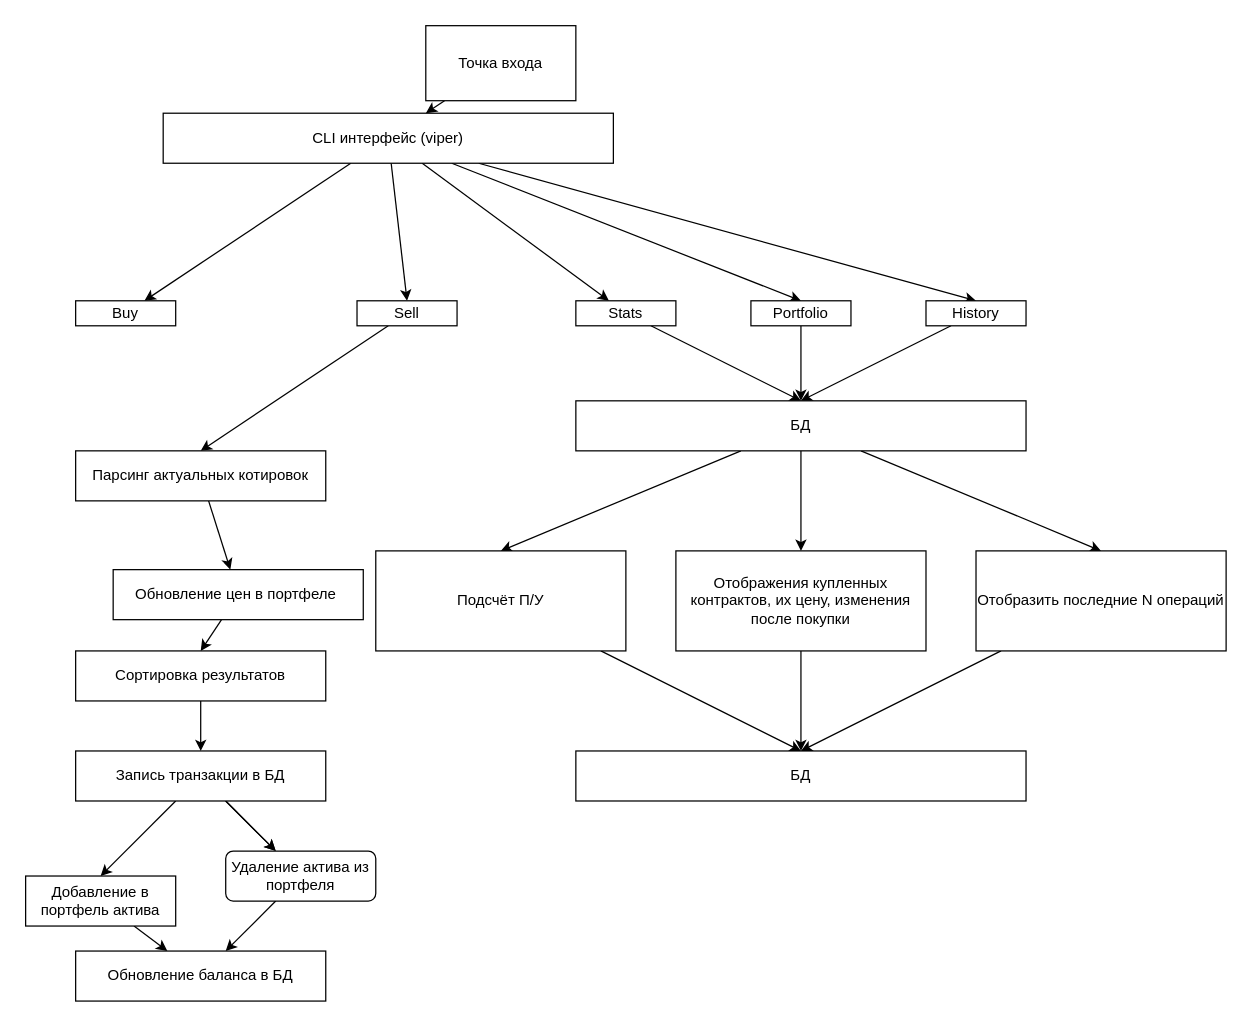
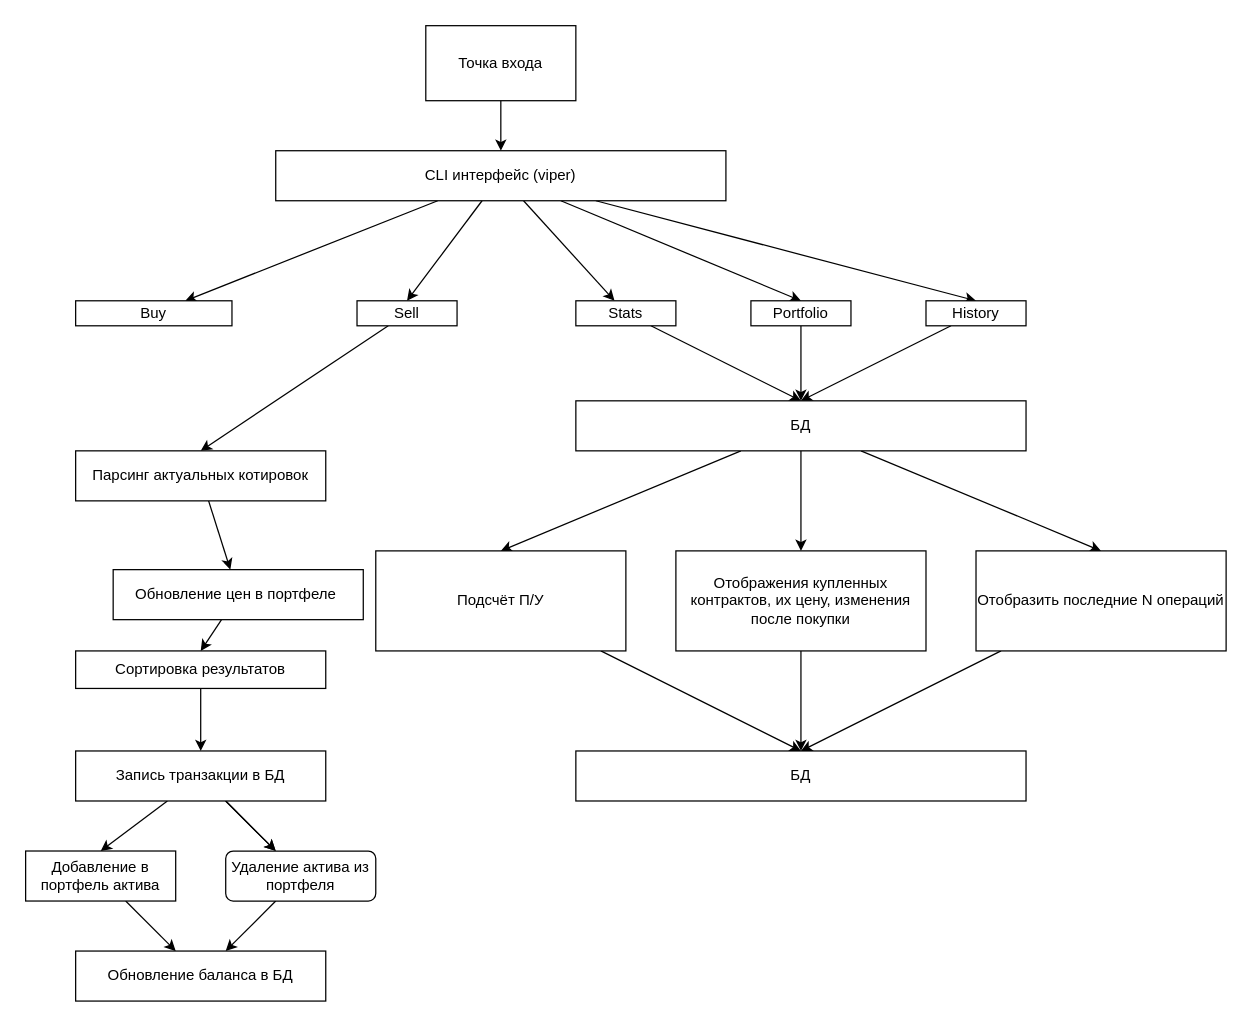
(388, 138) -> (501, 176)
(126, 313) -> (154, 313)
(201, 676) -> (201, 669)
(101, 901) -> (101, 876)
